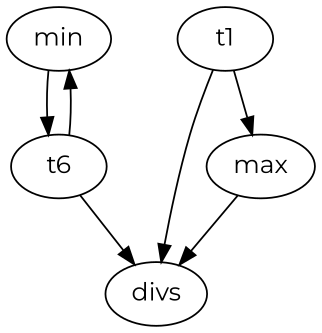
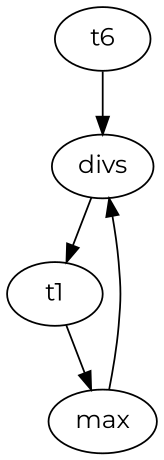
(59, 39) -> none
(184, 156) -> (82, 222)
